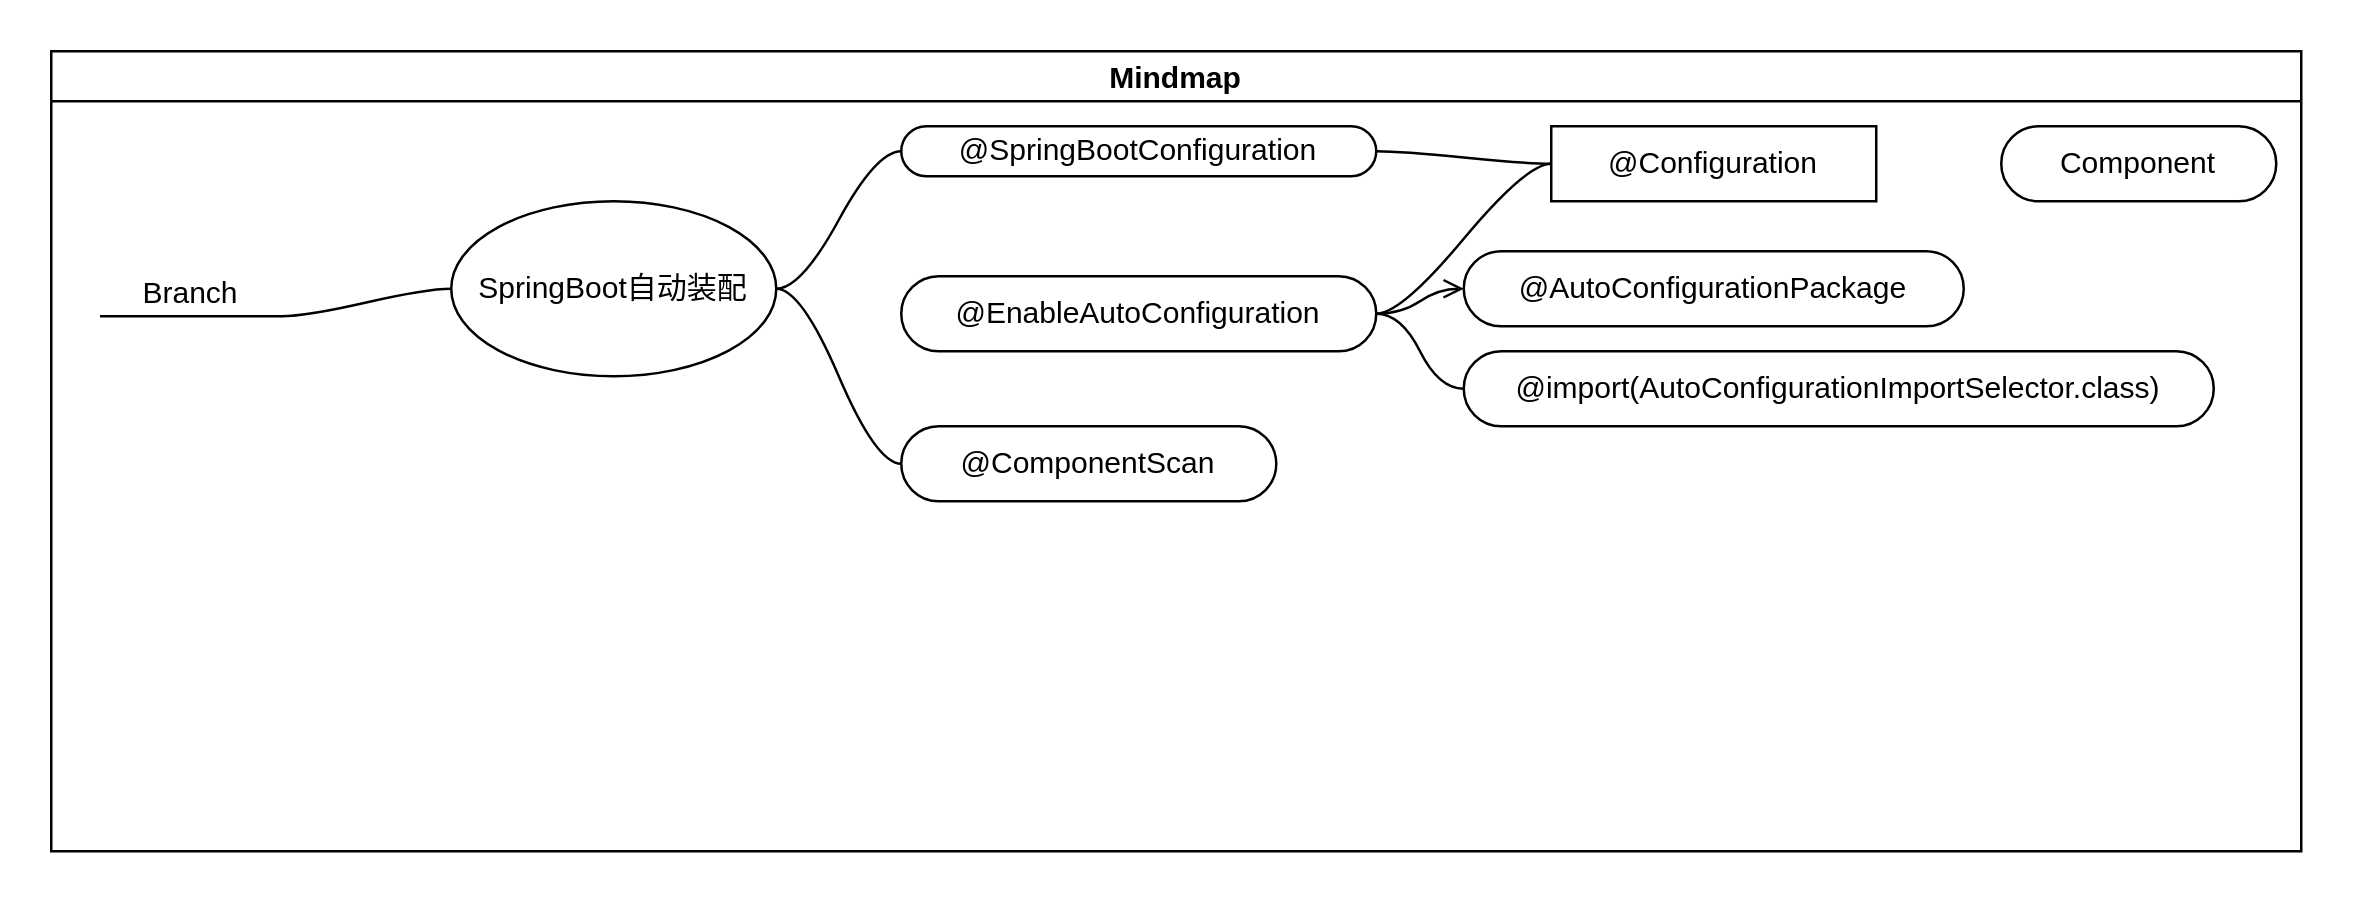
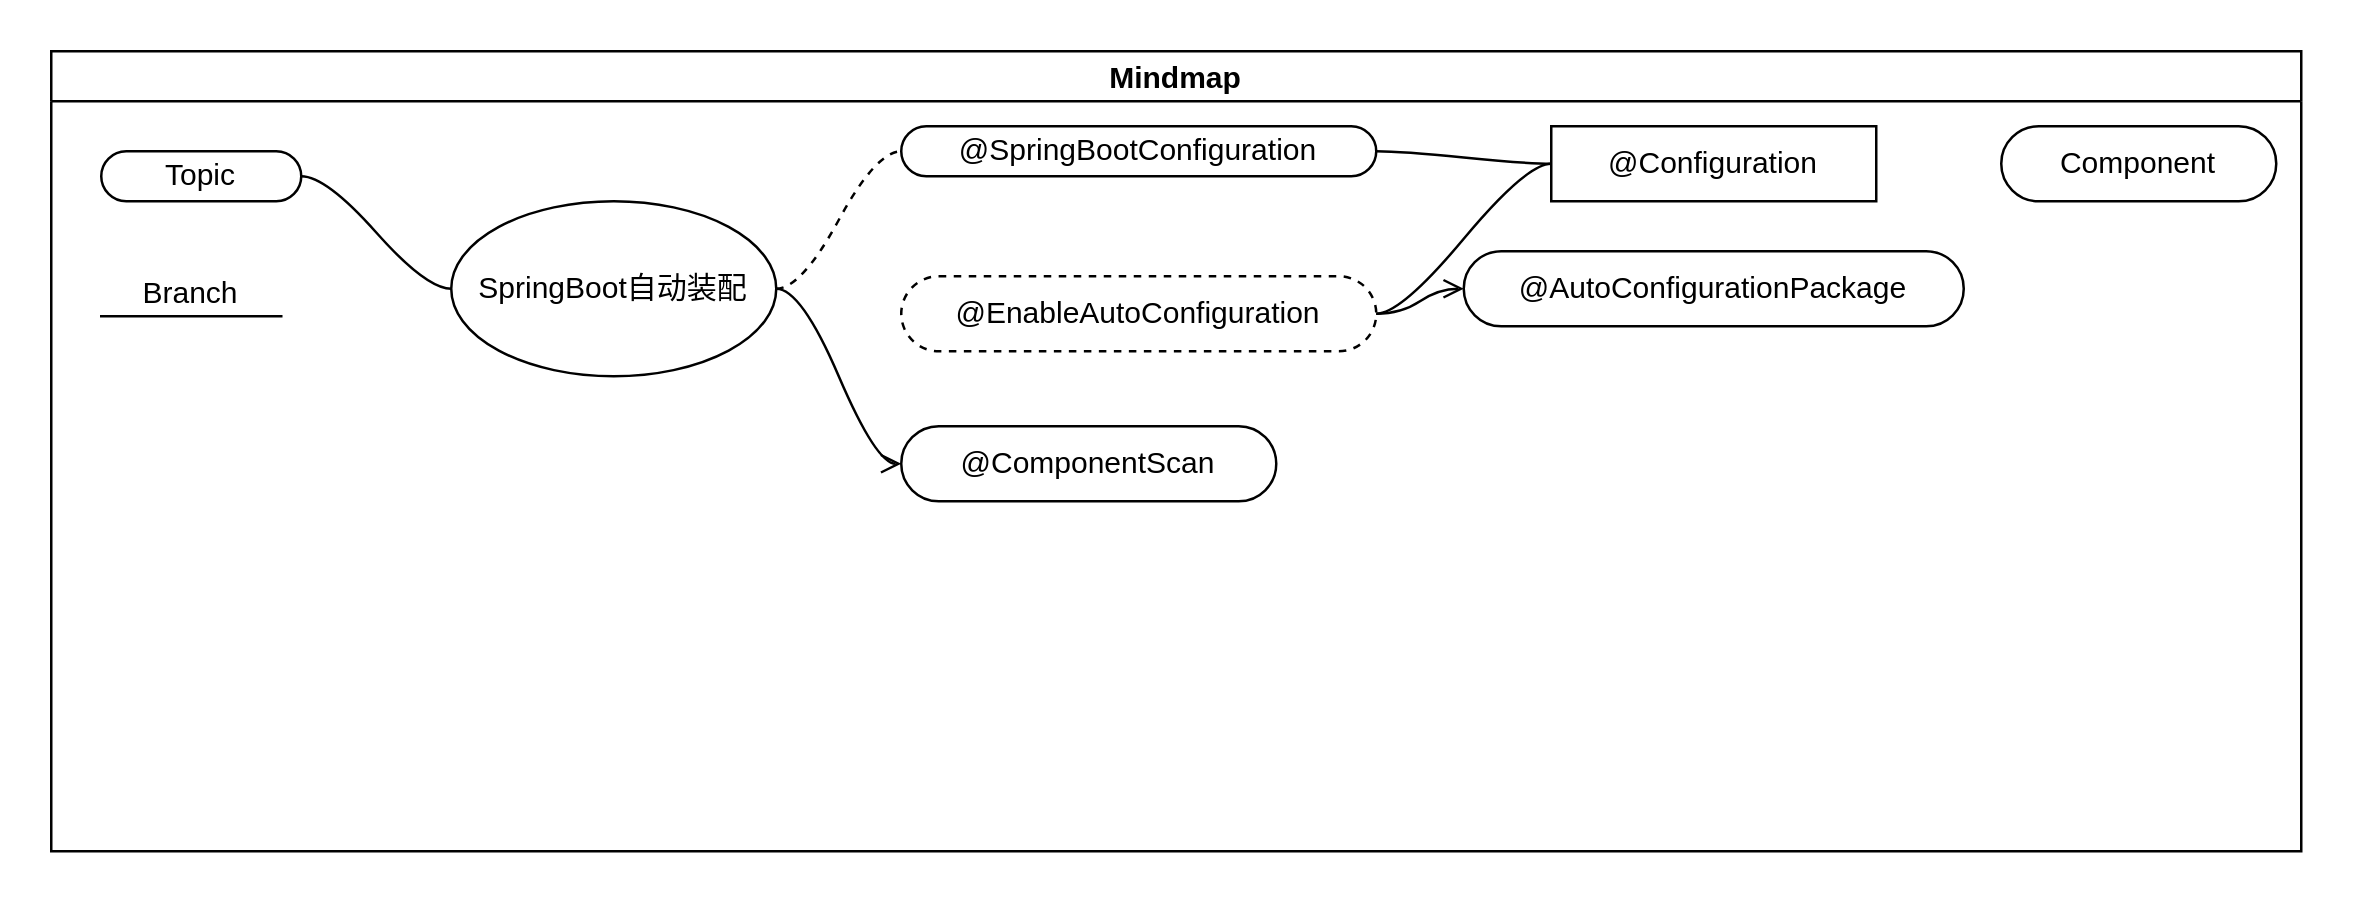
none -> (201, 176)
(841, 217) -> (841, 217)
none -> (371, 227)
(362, 303) -> none
(1139, 314) -> (1139, 314)
(1423, 357) -> none
(1839, 389) -> none
(875, 445) -> (873, 444)
